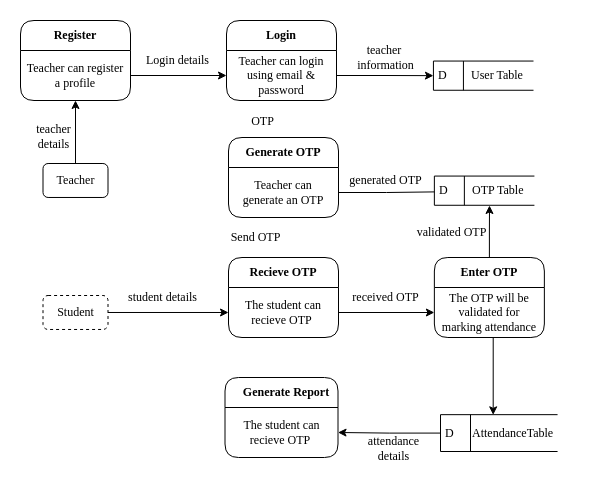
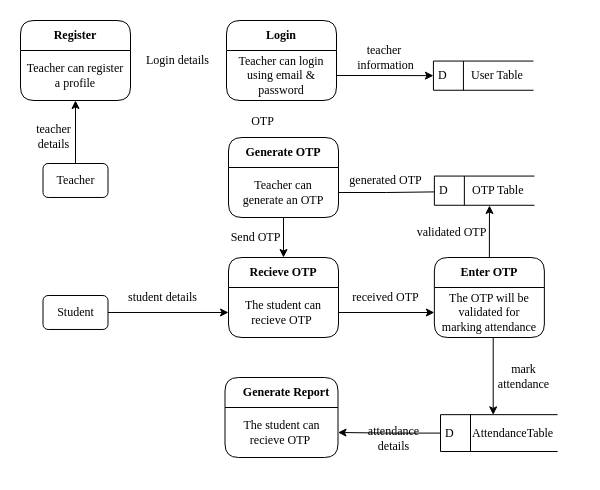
(176, 76) -> none
none -> (284, 235)
(76, 312) -> (76, 312)
none -> (523, 376)
(393, 448) -> (393, 438)
